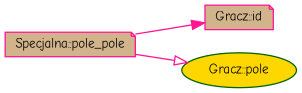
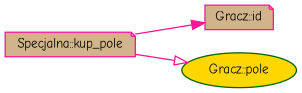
(70, 44) -> (70, 44)
